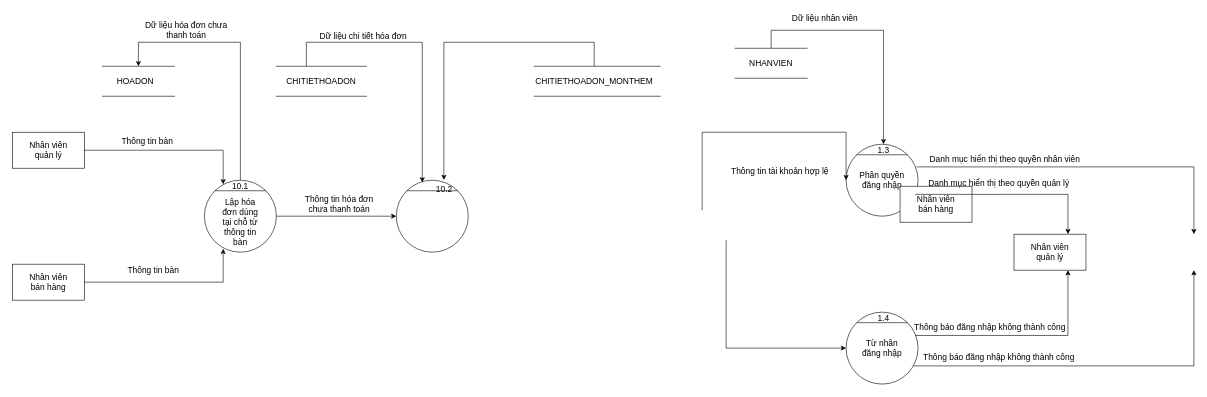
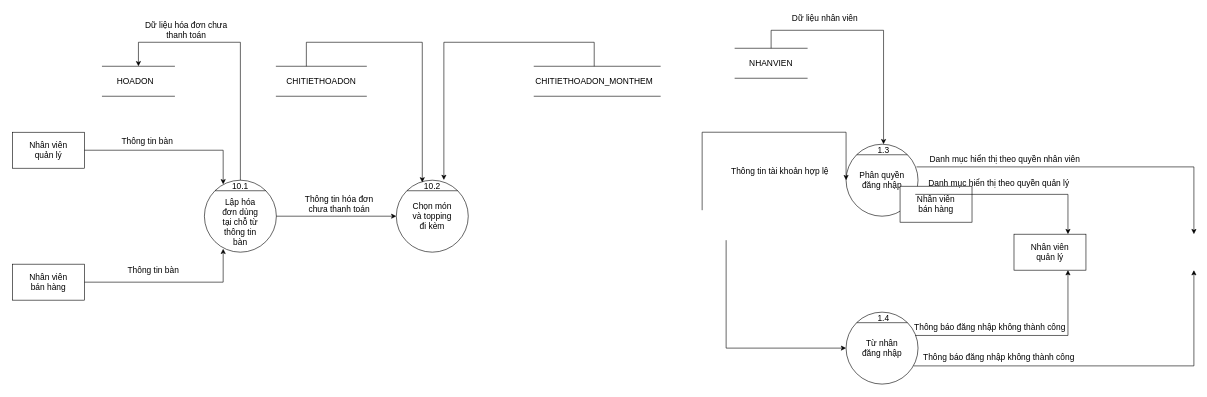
(363, 36) -> none
(444, 189) -> (432, 186)
none -> (432, 216)
